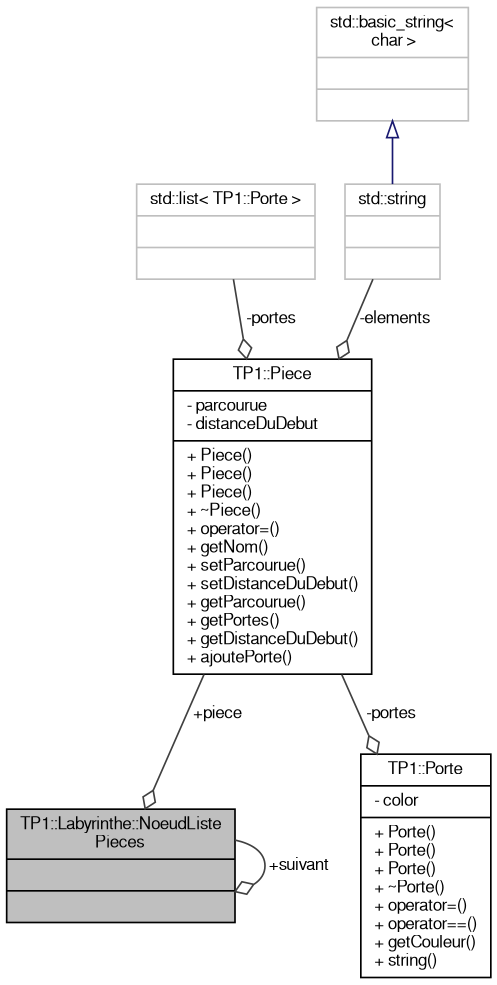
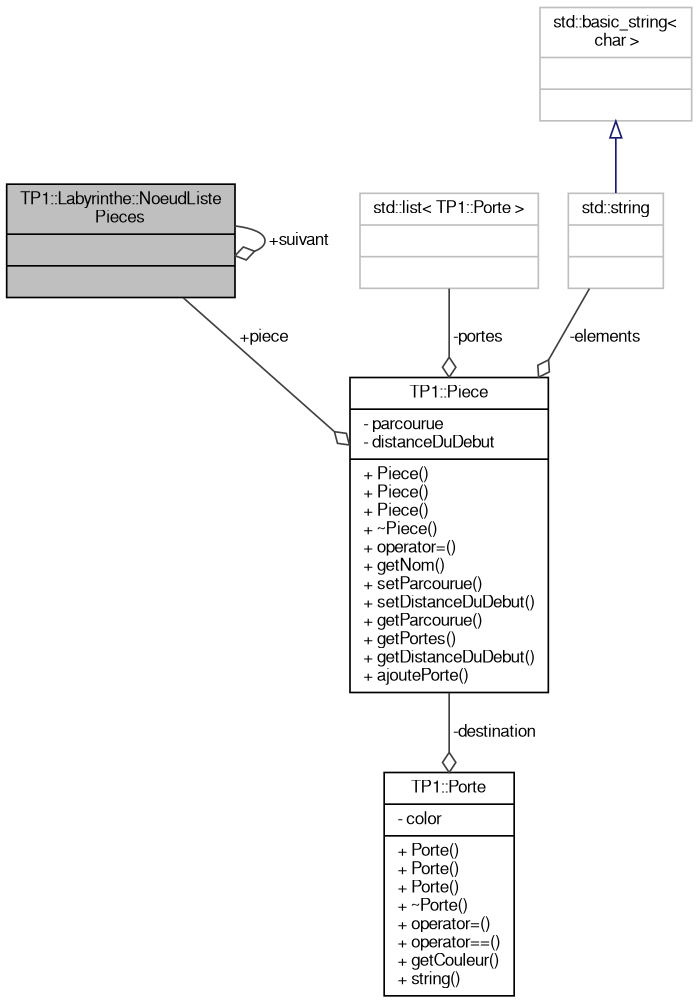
(390, 714) -> (492, 732)
(179, 732) -> (259, 365)
